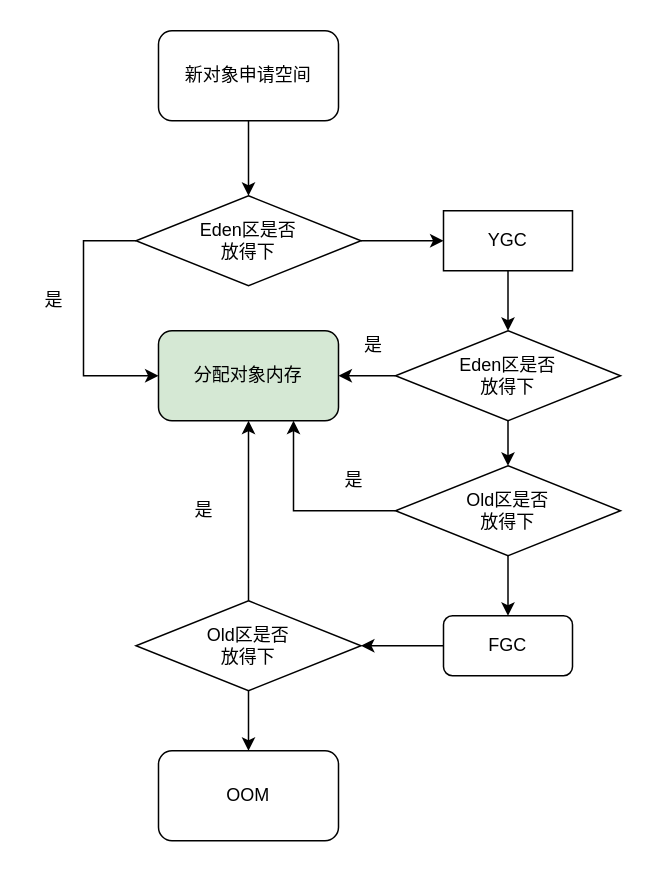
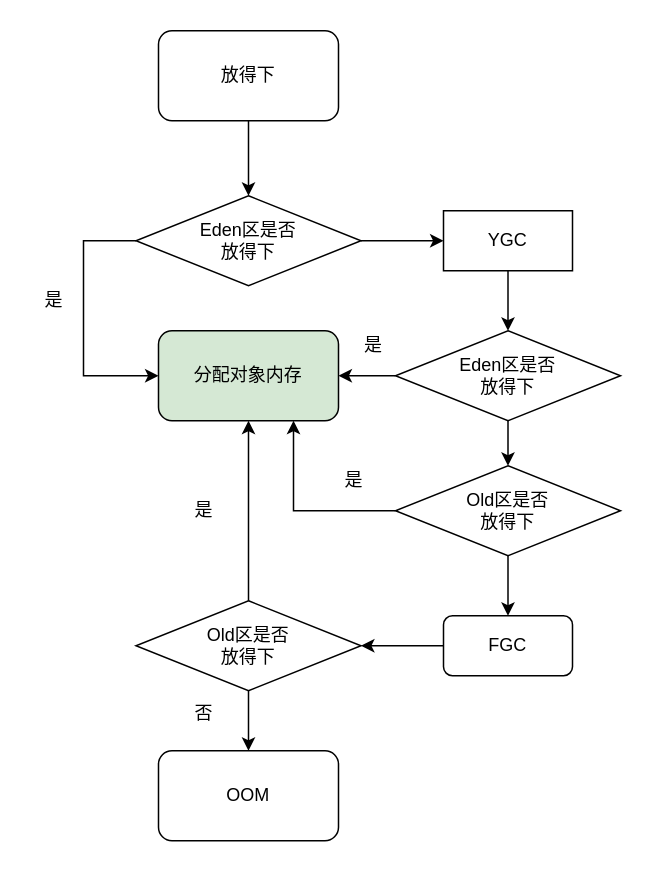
(248, 76) -> (248, 76)
none -> (203, 713)
